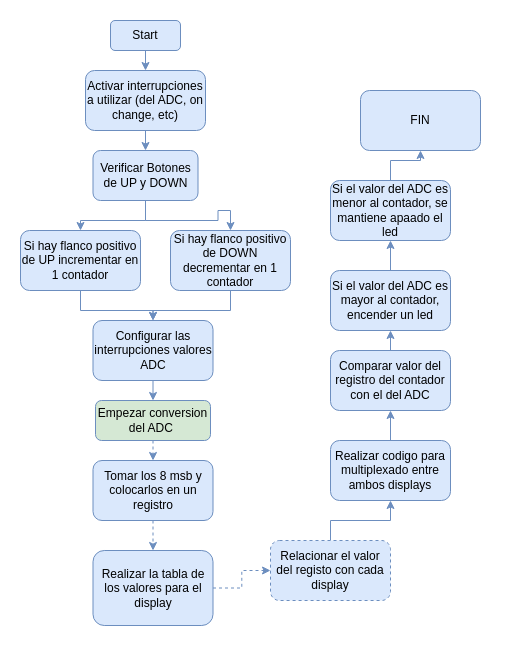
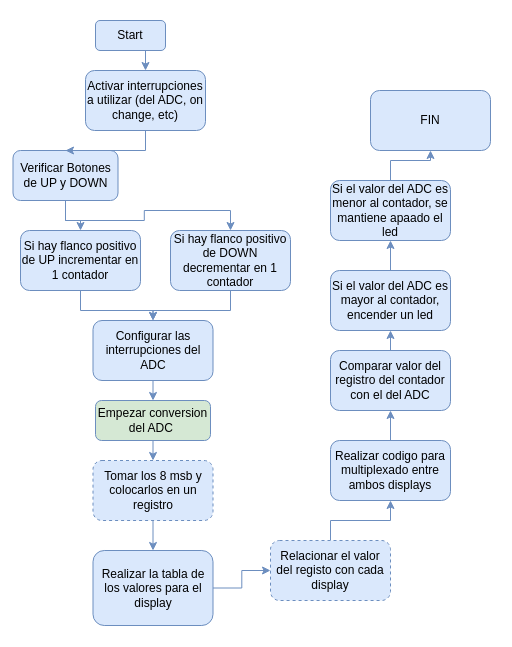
(146, 36) -> (131, 36)
(421, 121) -> (431, 121)
(146, 176) -> (66, 176)
(154, 351) -> (154, 351)
(153, 447) -> (153, 447)
(153, 491) -> (153, 491)
(153, 532) -> (153, 532)
(242, 583) -> (242, 583)
